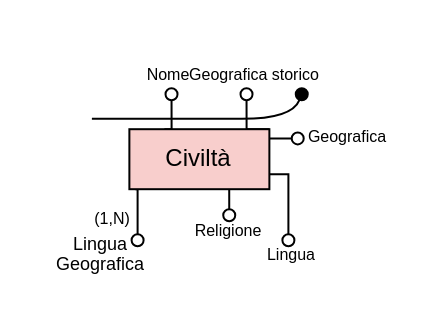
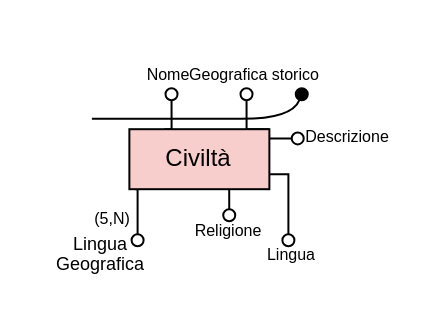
(348, 135) -> (348, 135)
(113, 217) -> (113, 217)
